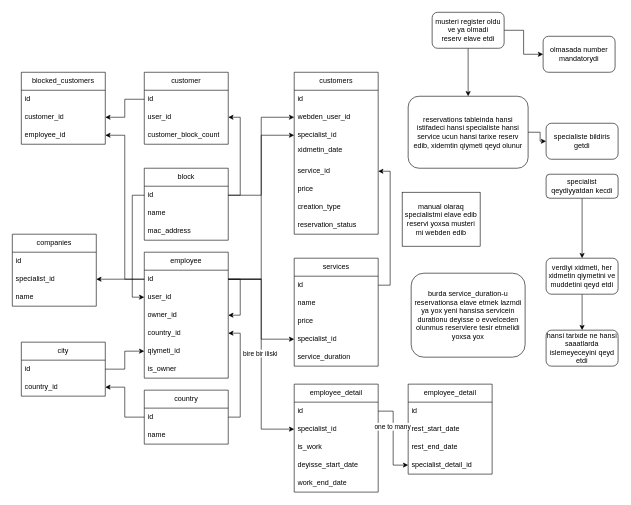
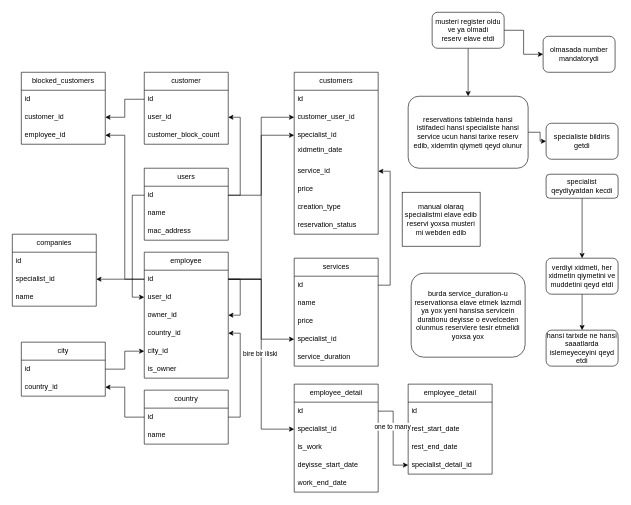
(325, 117) -> (329, 117)
(186, 177) -> (186, 177)
(165, 351) -> (160, 351)
